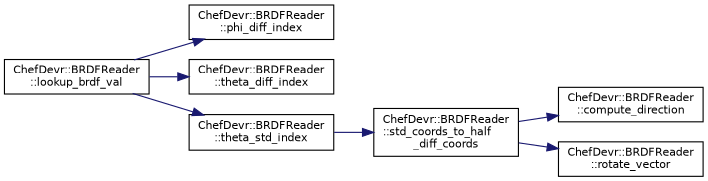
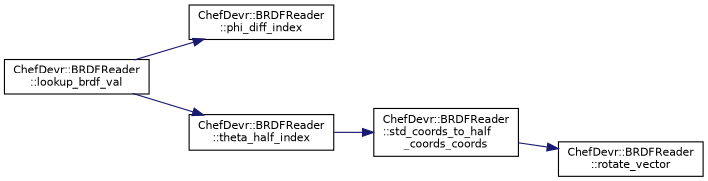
(261, 77) -> none
(631, 105) -> none
(261, 132) -> (261, 132)
(446, 132) -> (446, 132)
